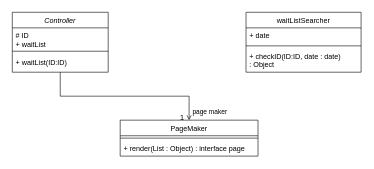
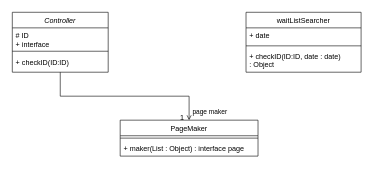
(23, 36) -> (23, 36)
(46, 62) -> (46, 62)
(195, 149) -> (193, 149)
